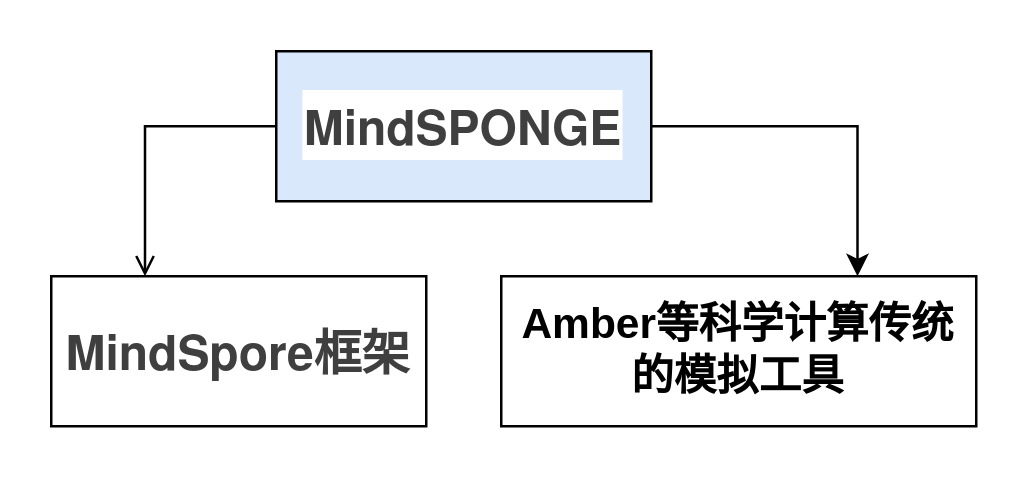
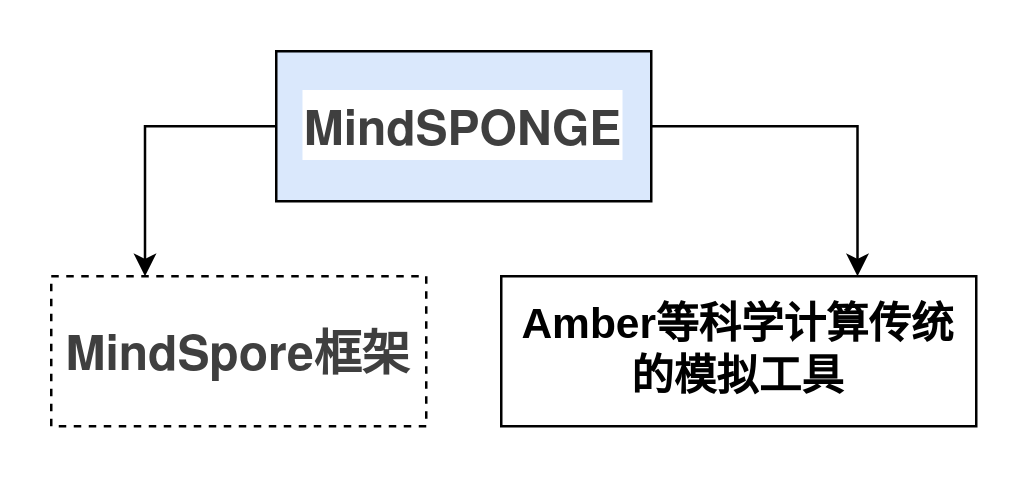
(145, 262) -> (145, 258)
(239, 351) -> (239, 351)
